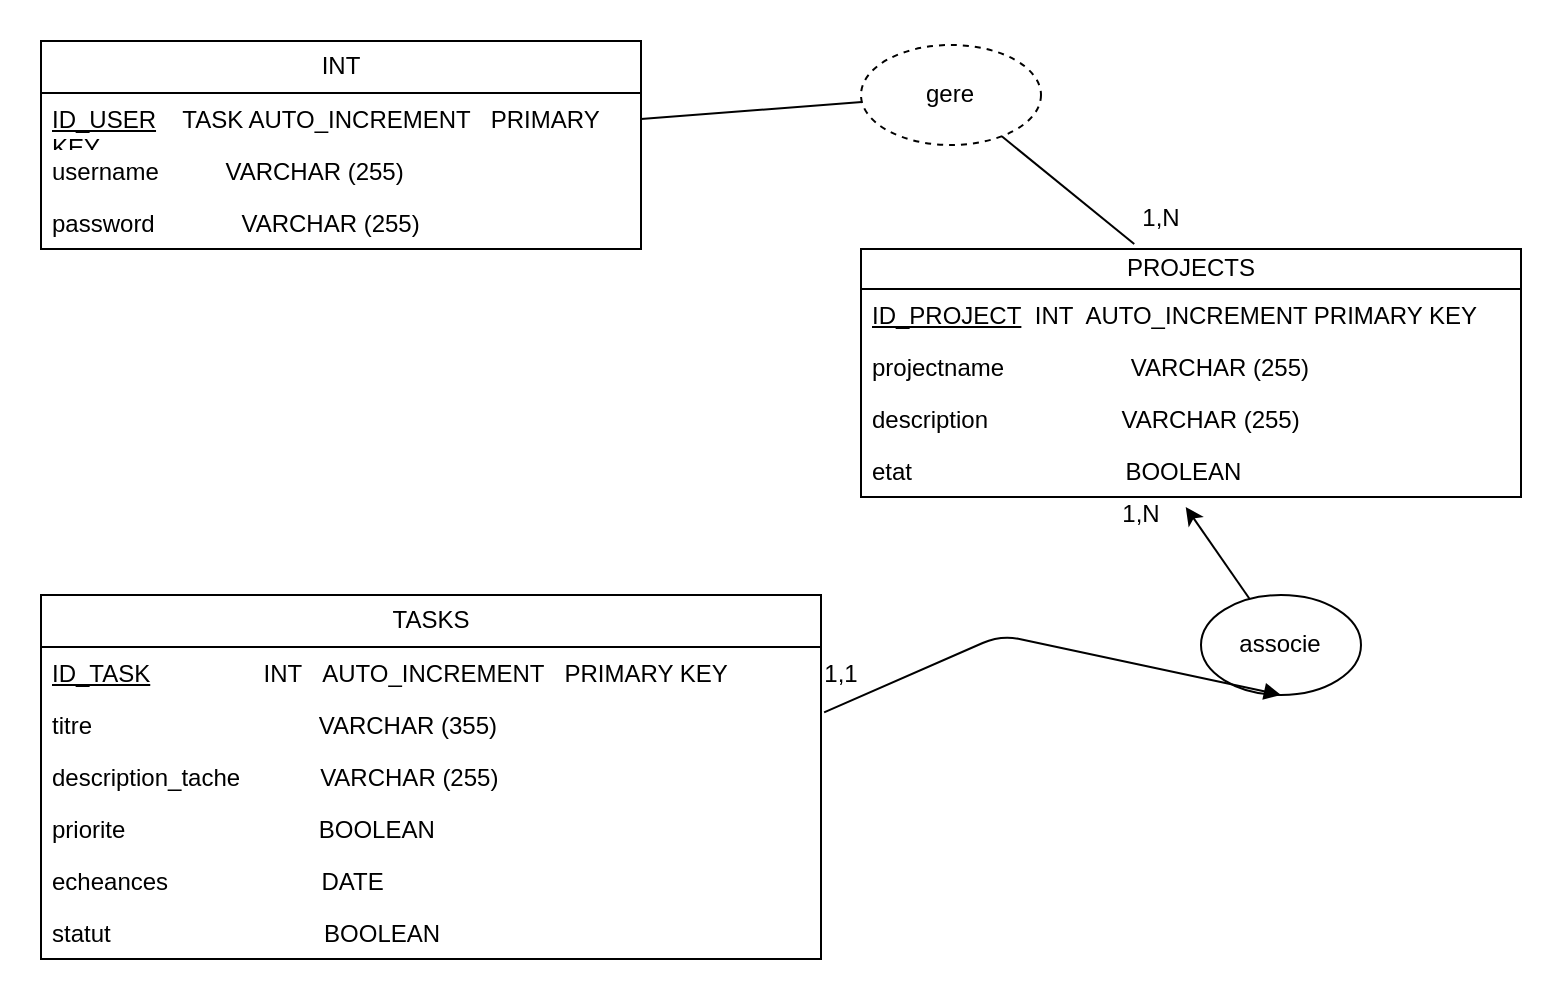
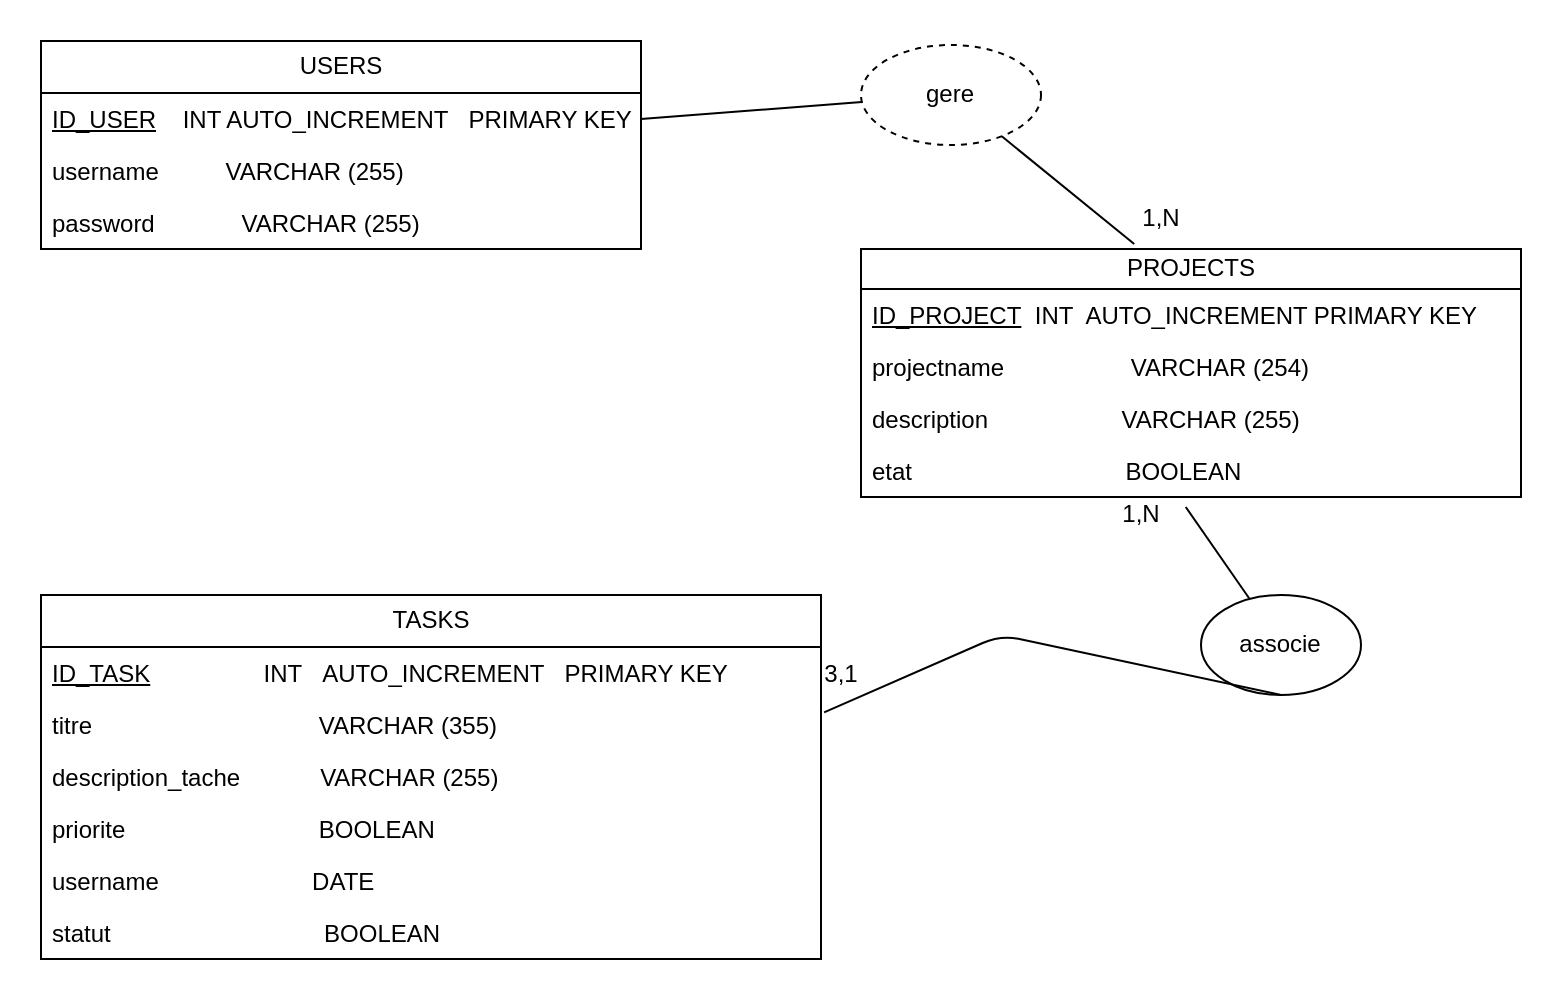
(342, 67) -> (342, 67)
(333, 121) -> (326, 121)
(1131, 369) -> (1131, 369)
(1194, 518) -> (1190, 514)
(842, 675) -> (842, 675)
(1264, 691) -> (1270, 693)
(261, 883) -> (254, 883)
